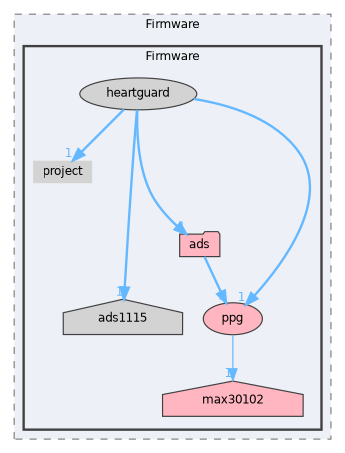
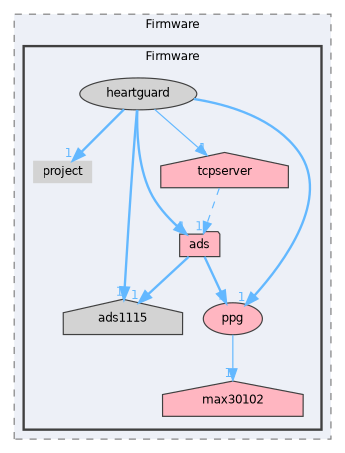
none -> (225, 172)
none -> (169, 275)
